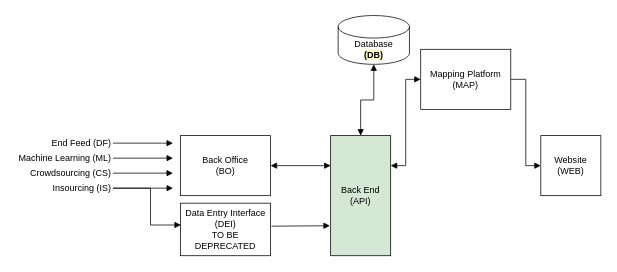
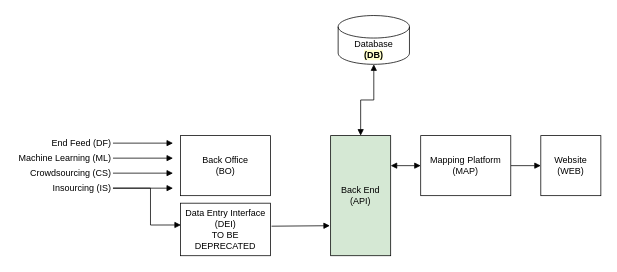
(465, 79) -> (465, 165)
(300, 165) -> none
